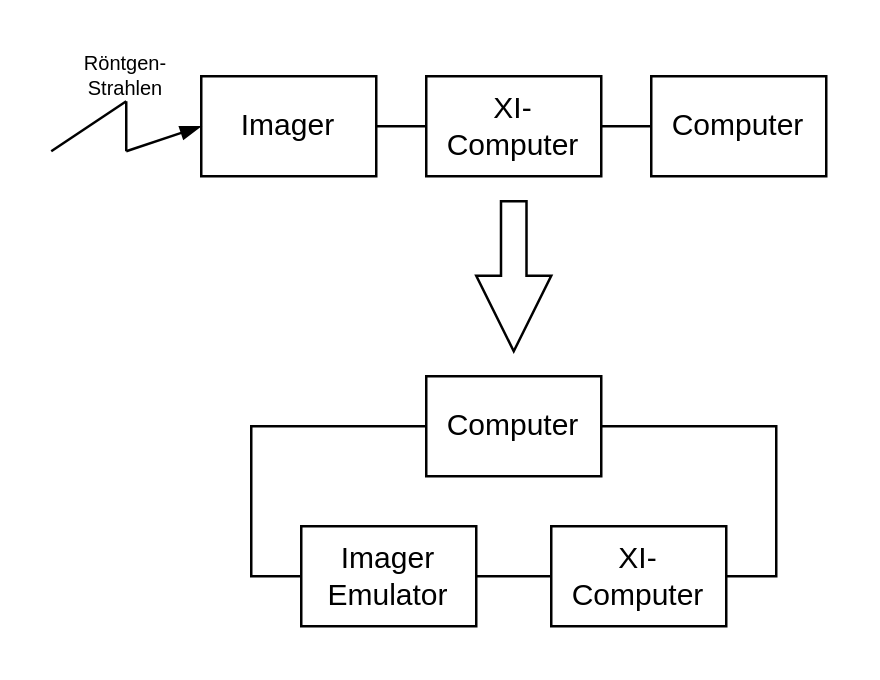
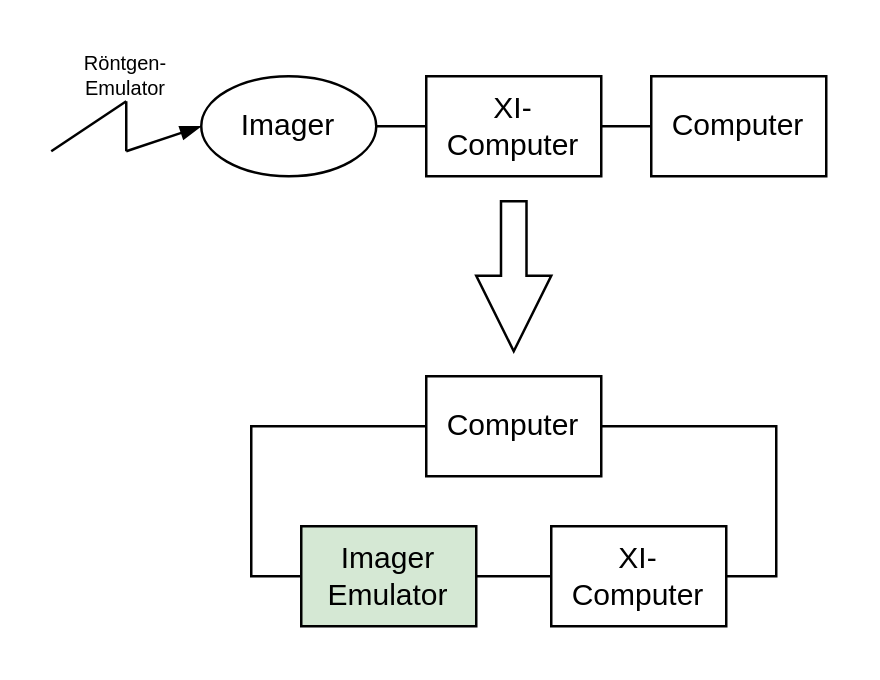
(126, 76) -> (126, 76)
(289, 126) -> (289, 126)
(389, 576) -> (389, 576)
